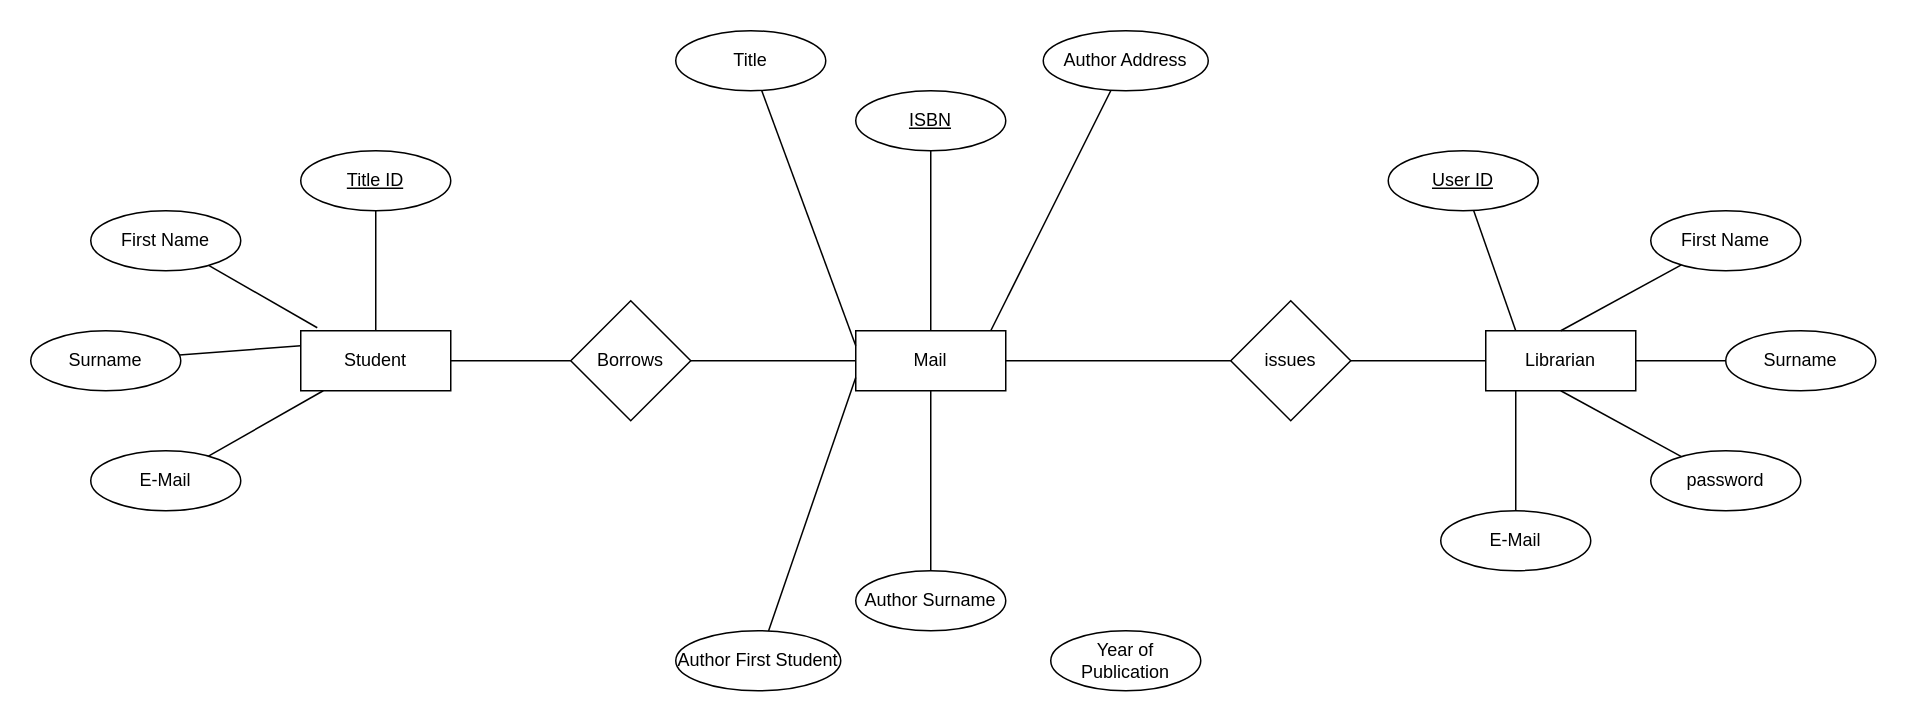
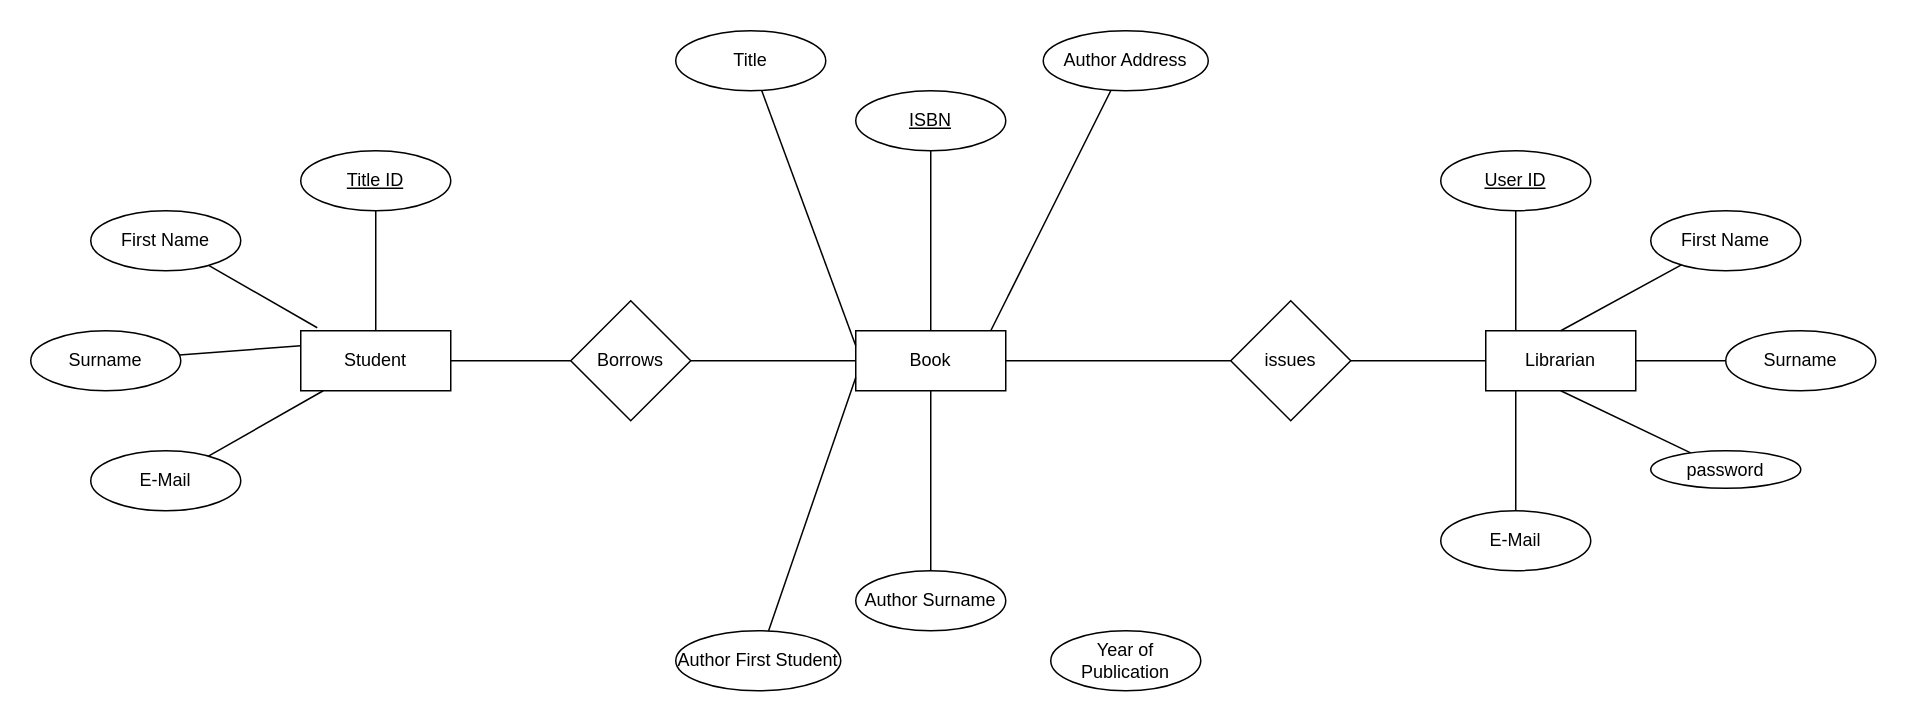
(1463, 181) -> (1516, 181)
(931, 361) -> (931, 361)
(1726, 481) -> (1726, 470)
